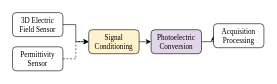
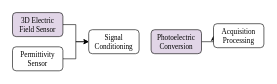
(38, 25) -> (38, 25)
(114, 42) -> (114, 42)
(145, 42) -> none
(76, 57) -> (76, 57)
